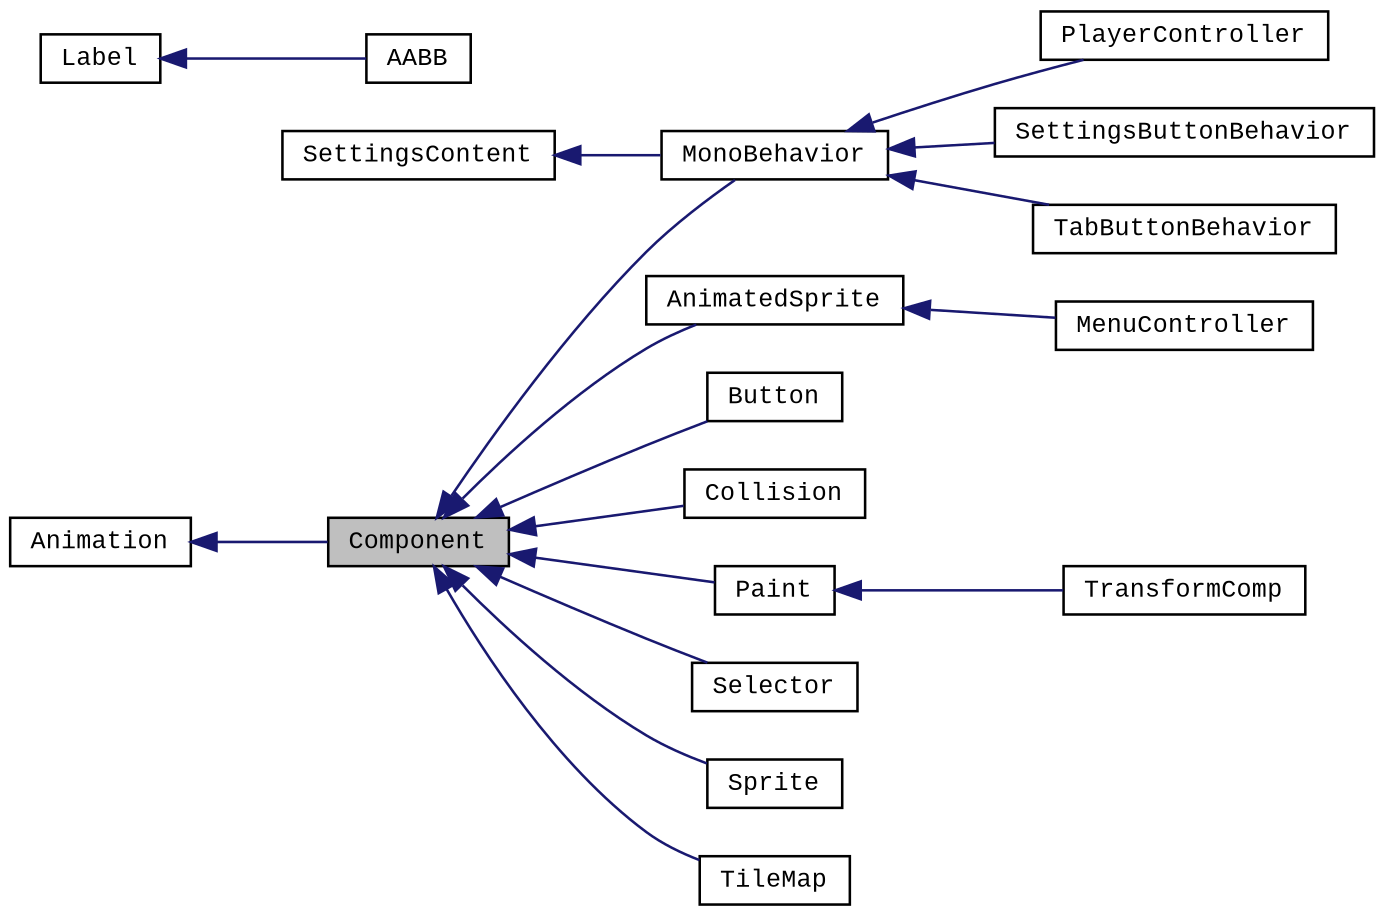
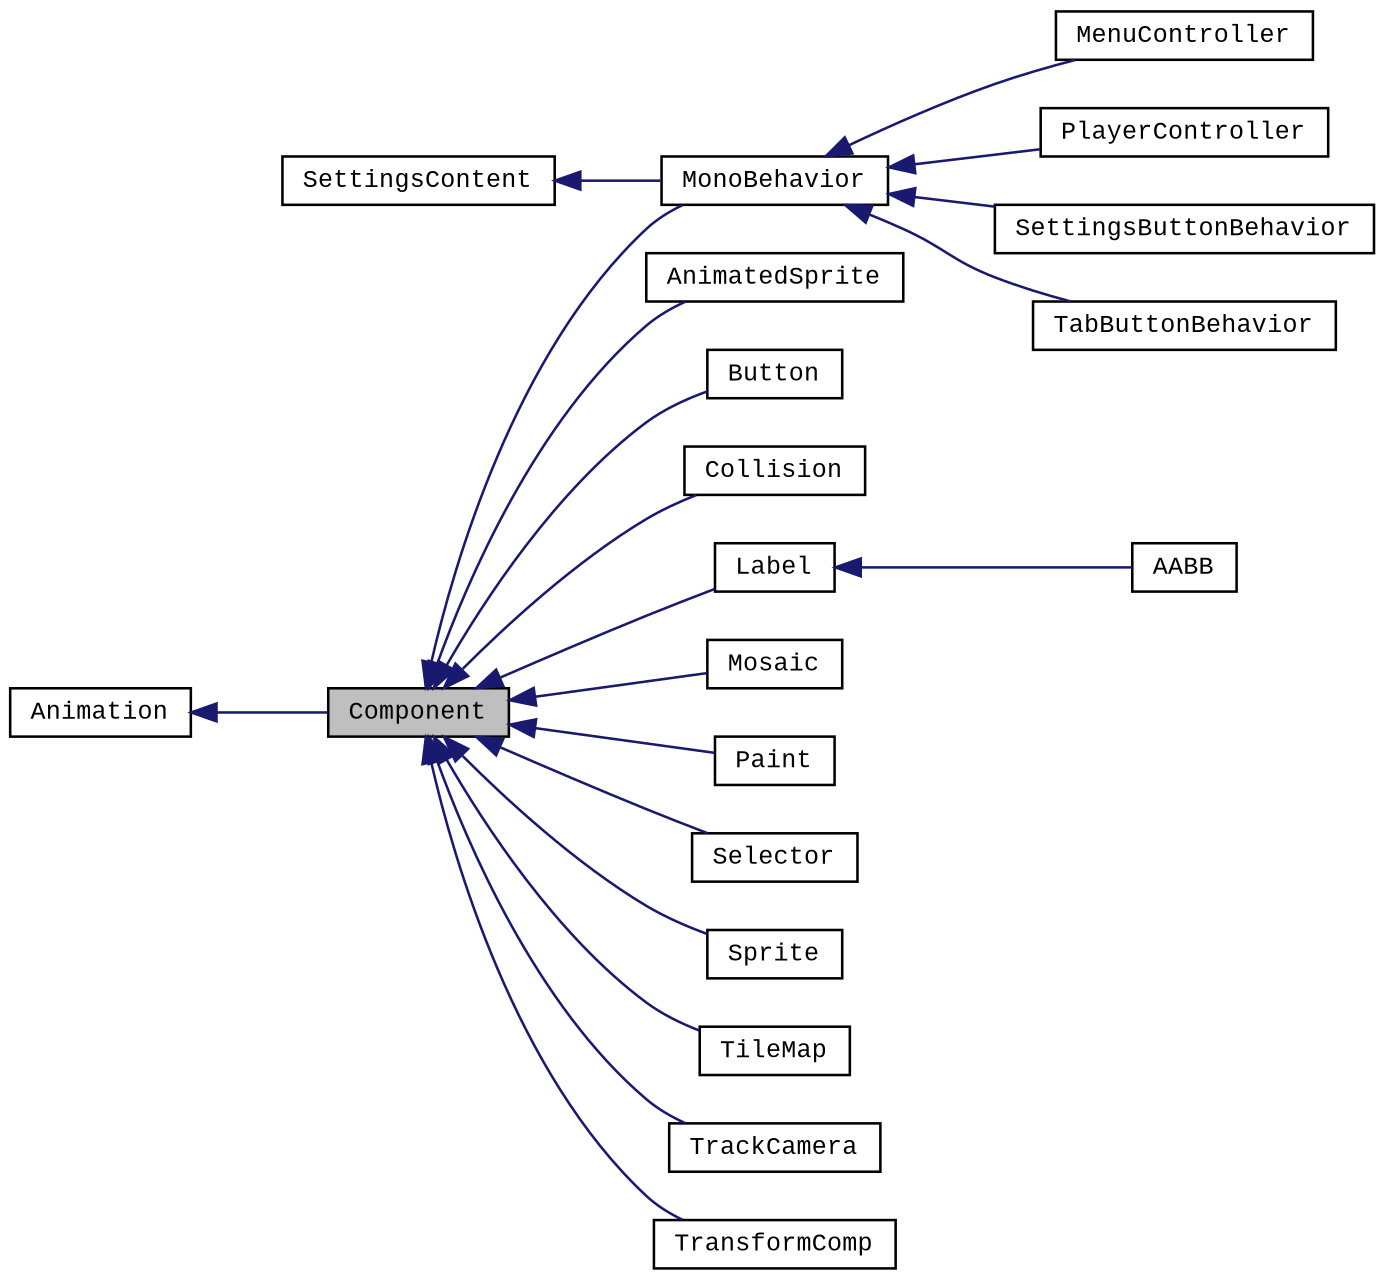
(993, 314) -> (960, 97)
(962, 590) -> (519, 1014)
none -> (607, 632)
none -> (775, 664)
none -> (775, 1148)
